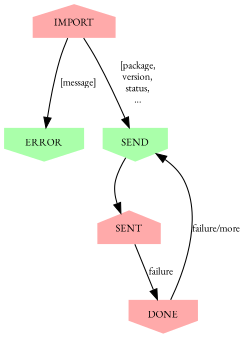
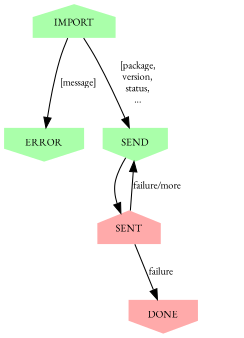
(74, 23) -> (74, 23)
(192, 227) -> (132, 191)
